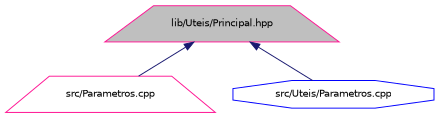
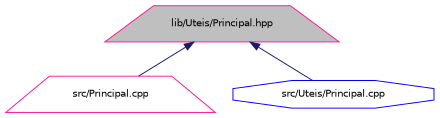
(111, 94) -> (111, 94)
(333, 94) -> (333, 94)
